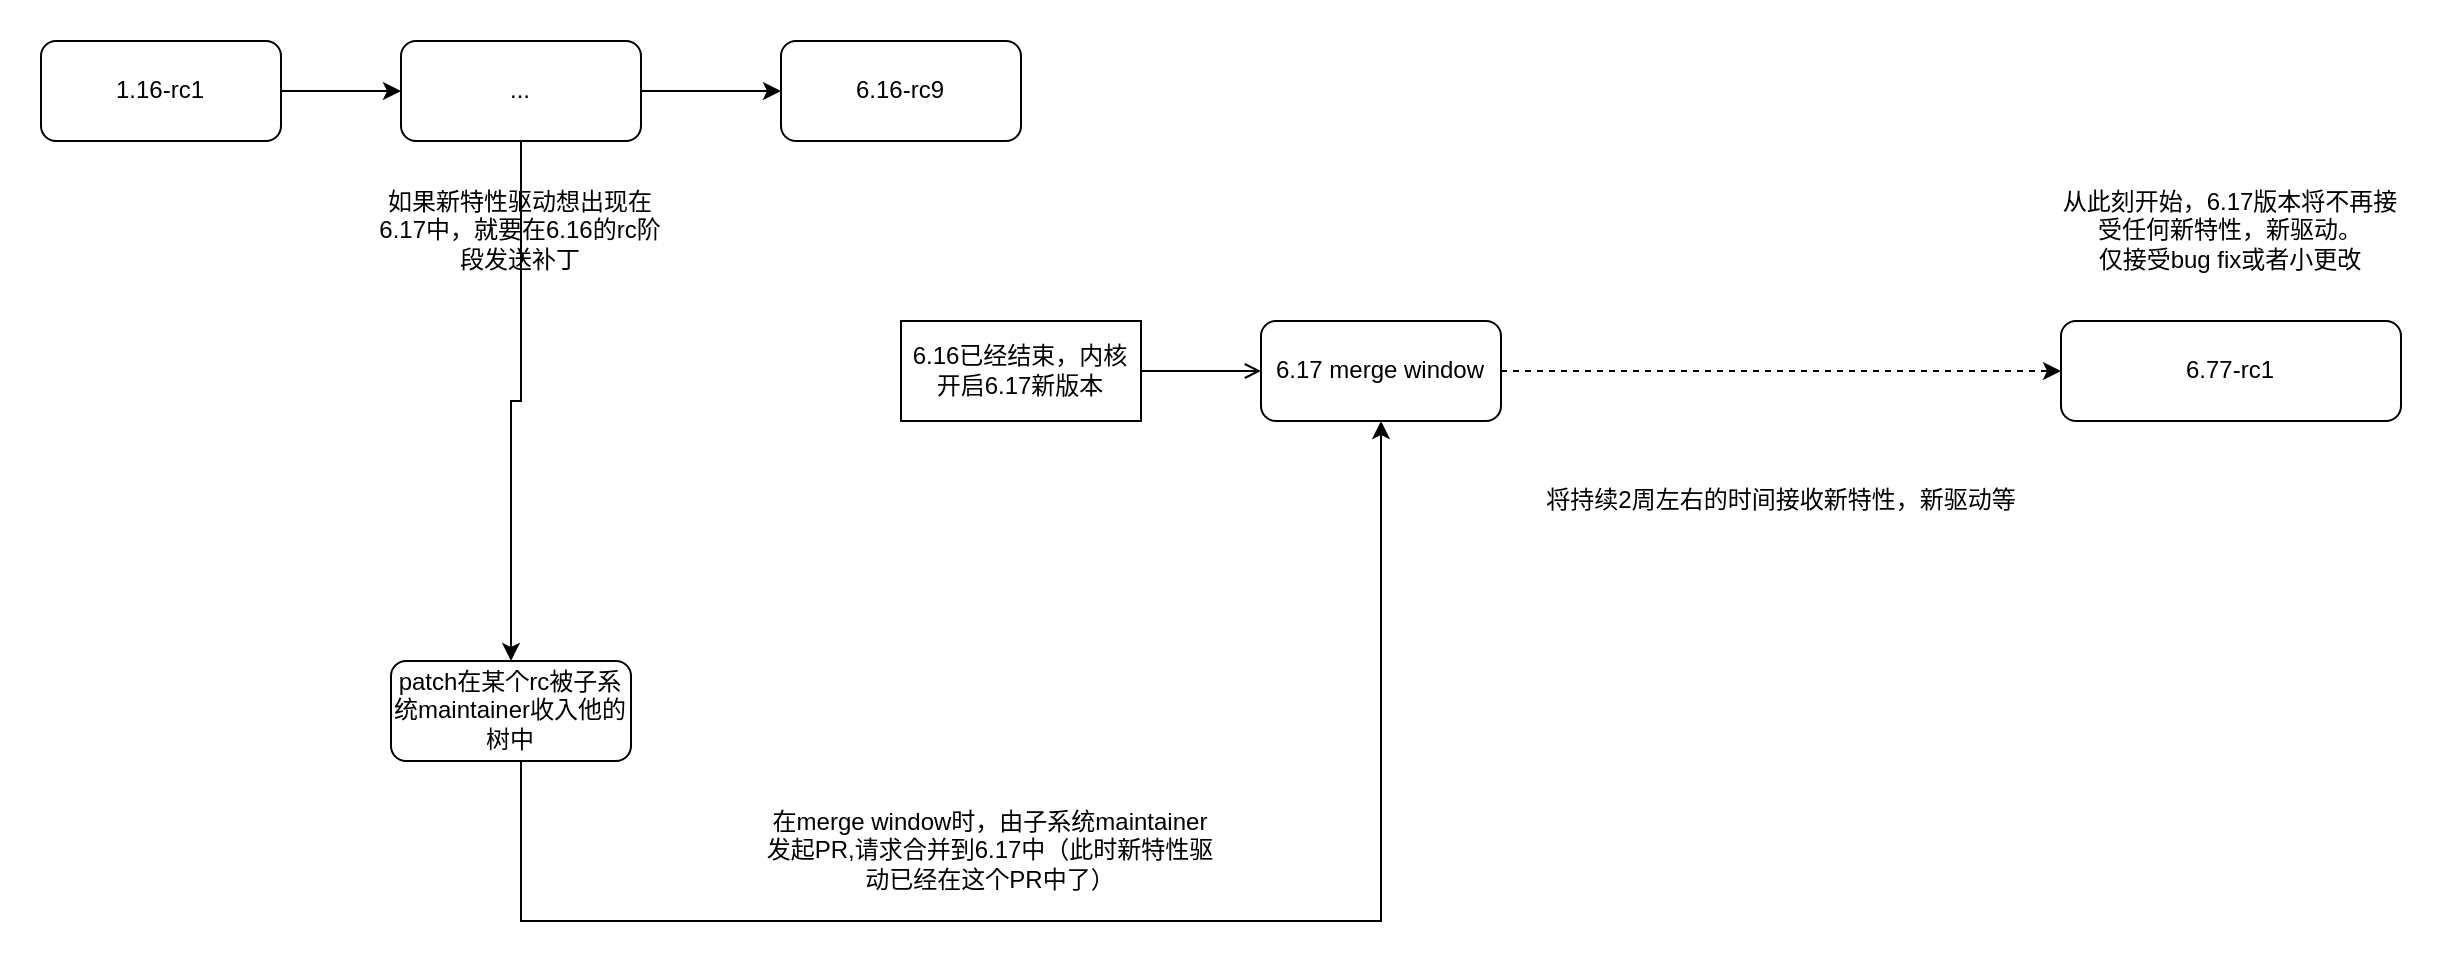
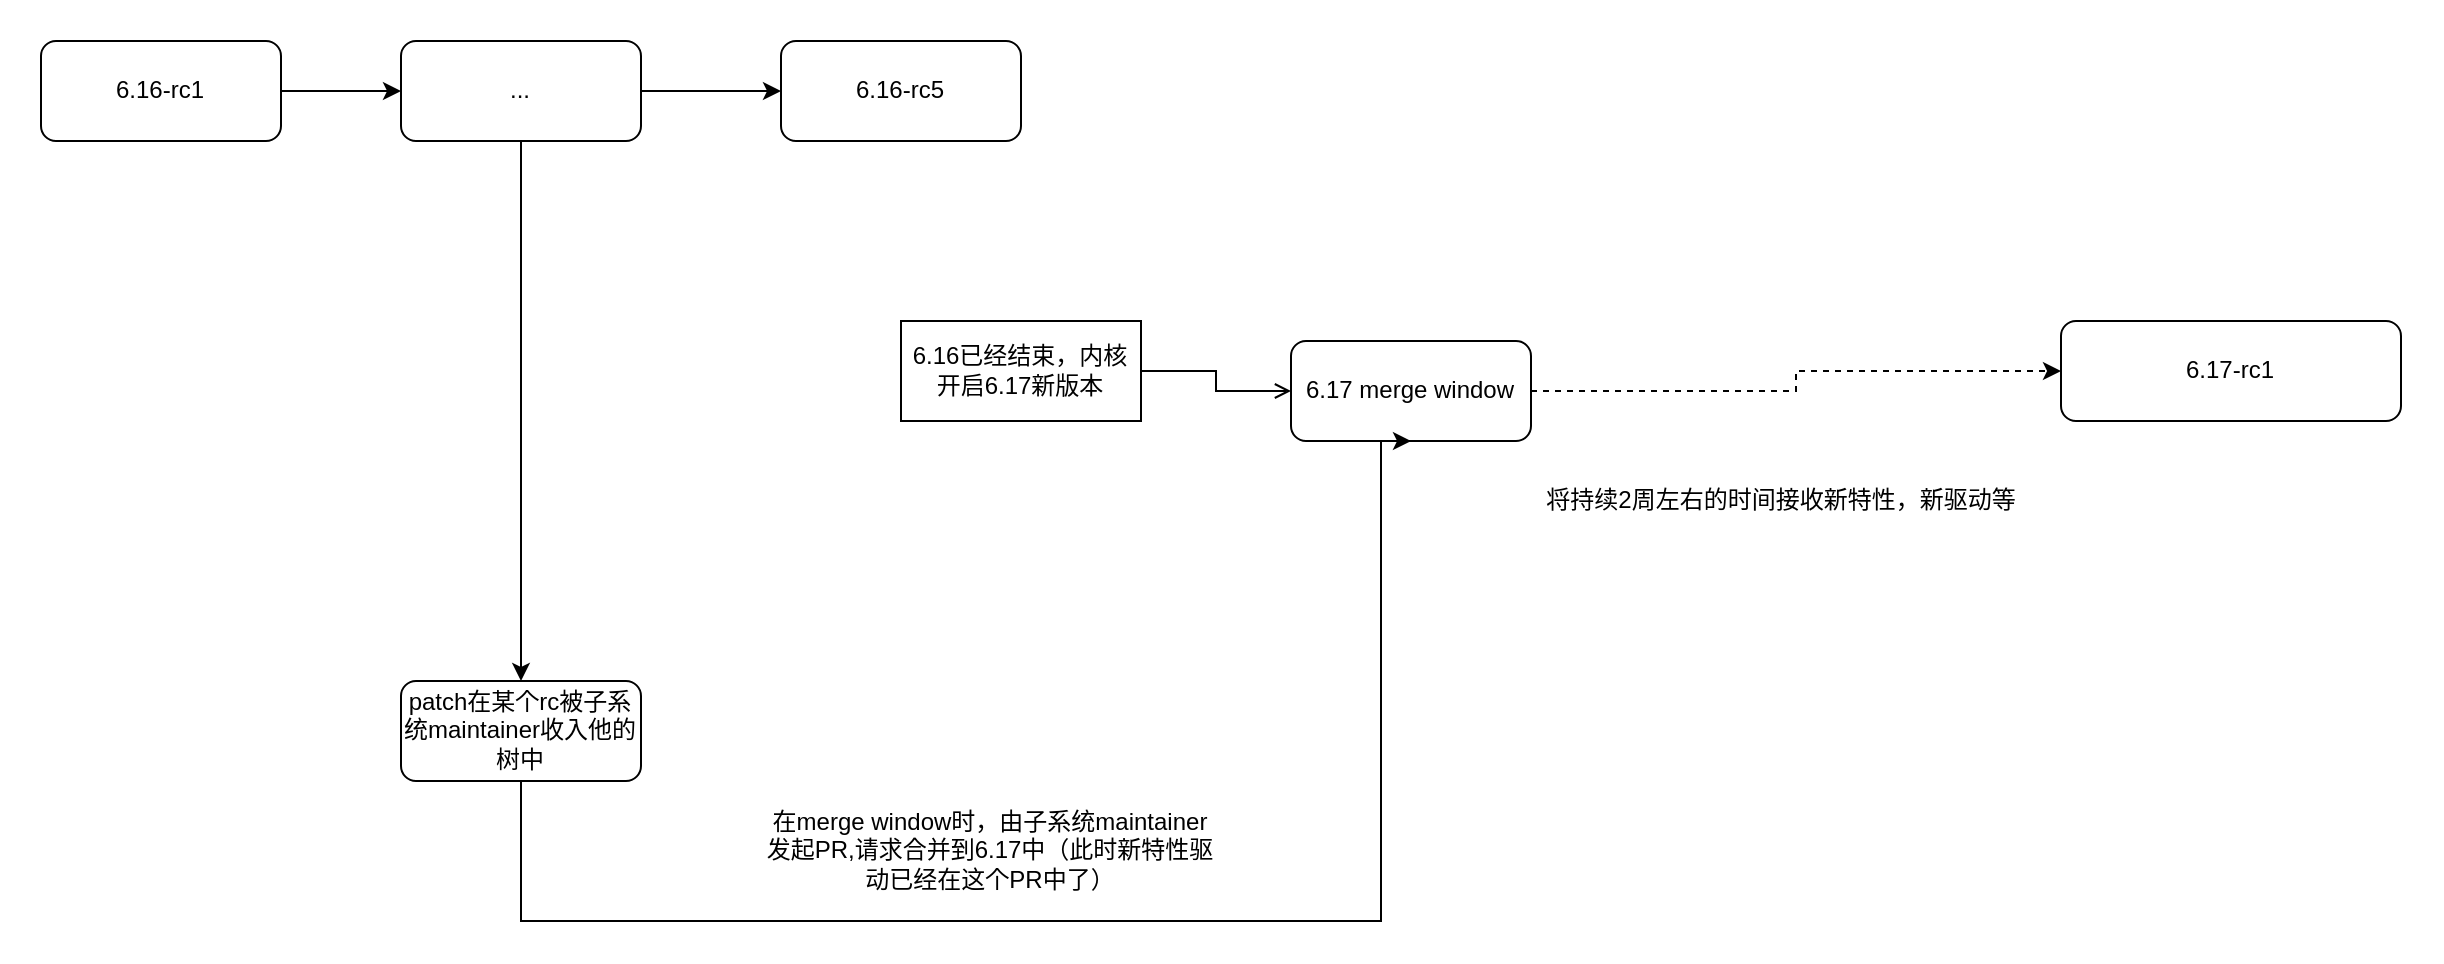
(161, 91) -> (161, 91)
(901, 91) -> (901, 91)
(521, 231) -> none
(2231, 231) -> none
(1381, 371) -> (1411, 391)
(2231, 371) -> (2231, 371)
(511, 711) -> (521, 731)
